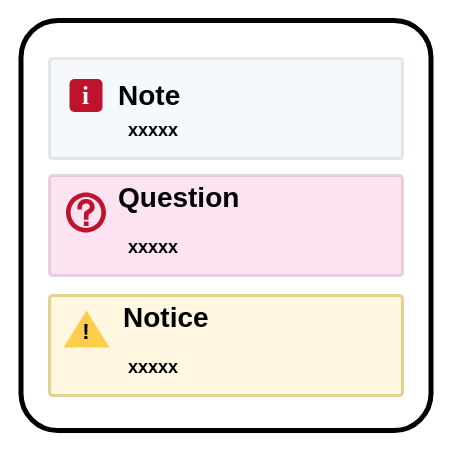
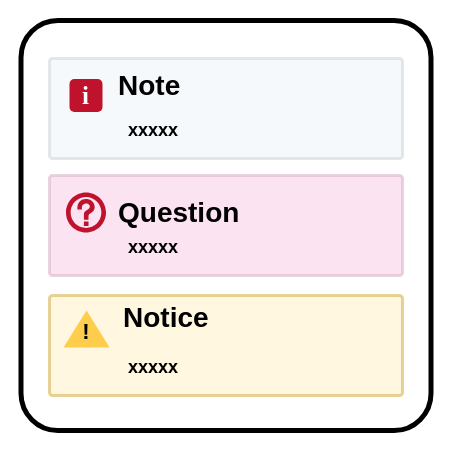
(186, 96) -> (186, 86)
(186, 198) -> (186, 213)
